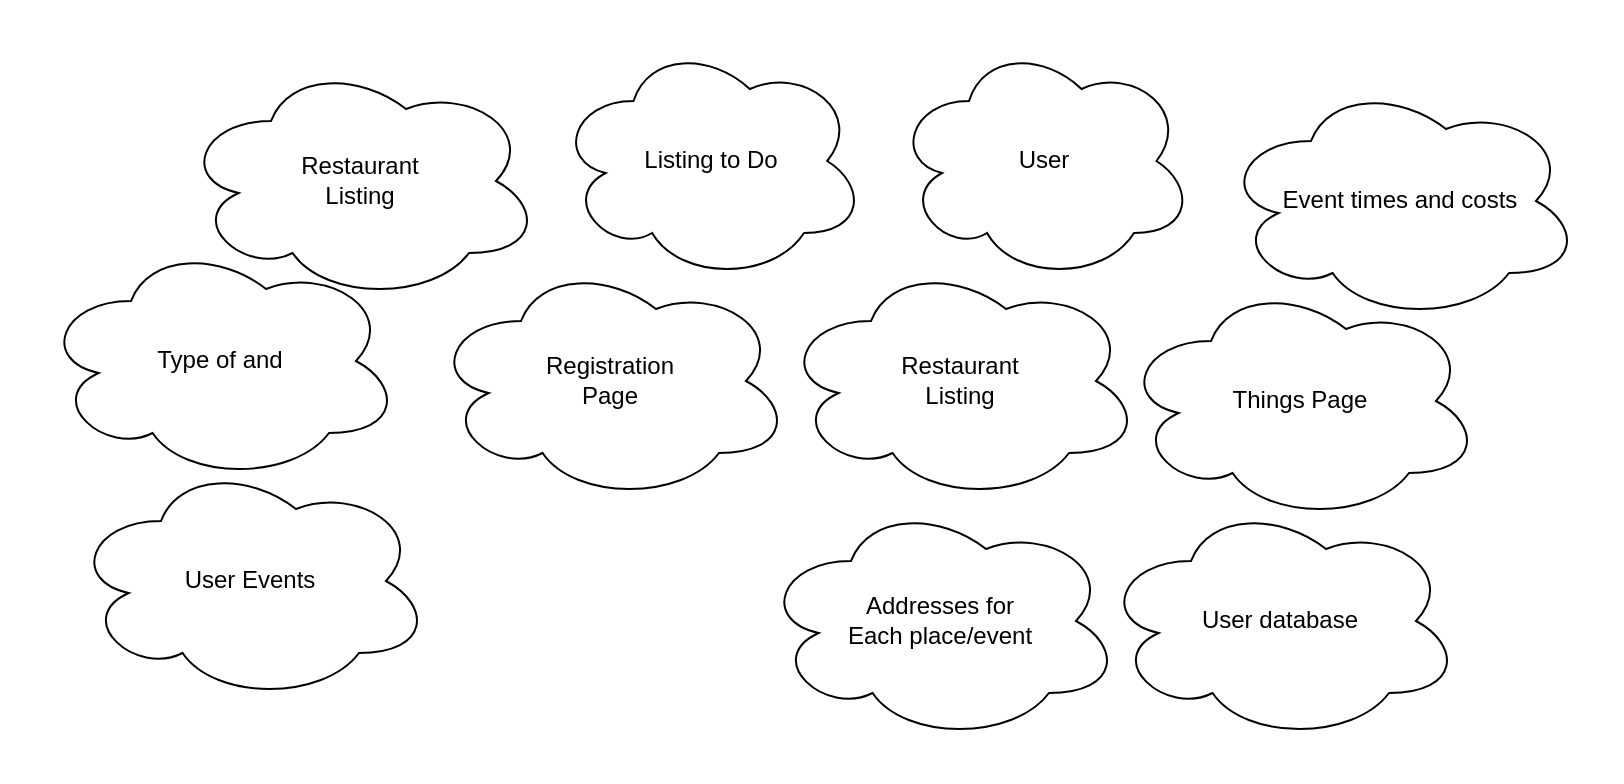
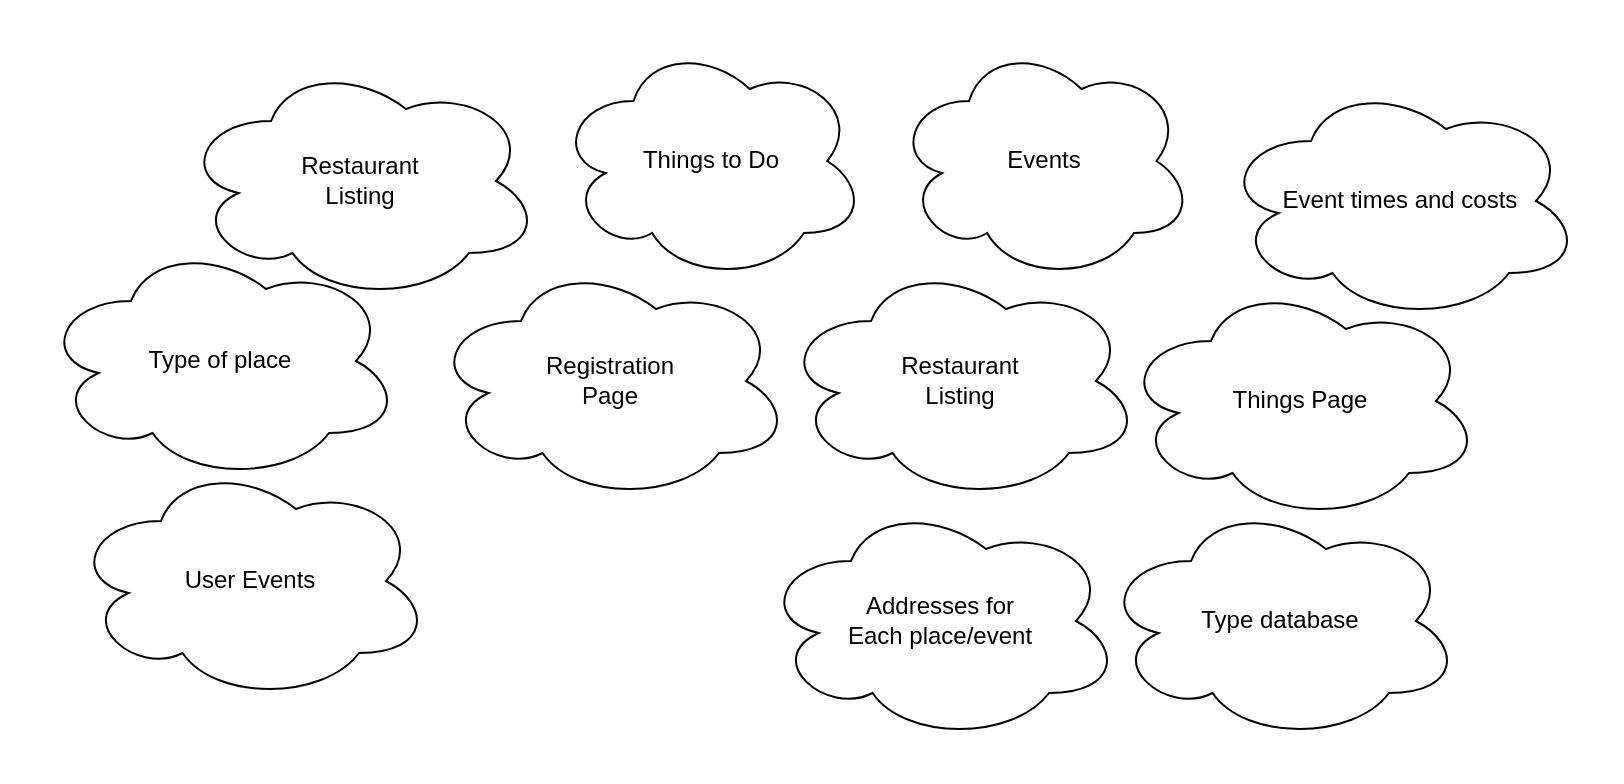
(712, 161) -> (712, 161)
(1045, 161) -> (1045, 161)
(221, 361) -> (221, 361)
(1281, 621) -> (1281, 621)
